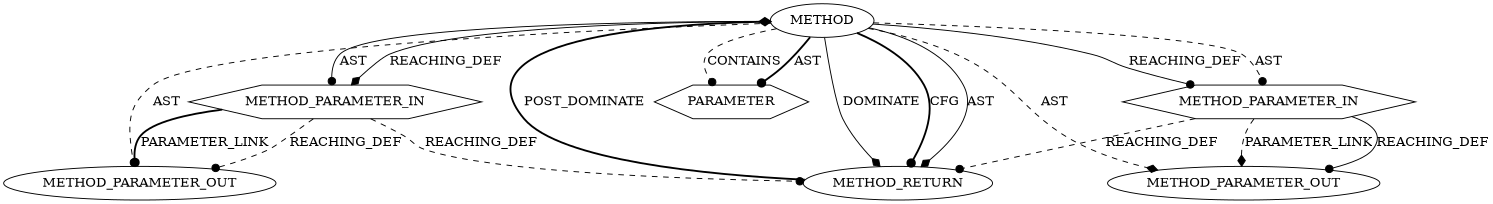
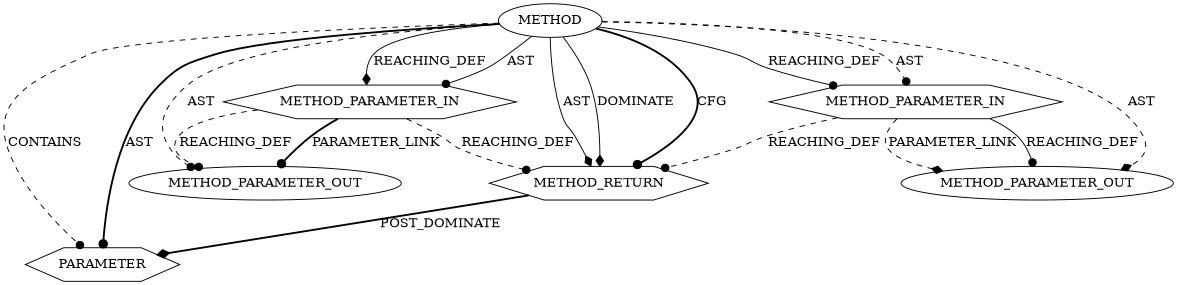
(522, 114) -> (349, 224)
(898, 183) -> (599, 183)
